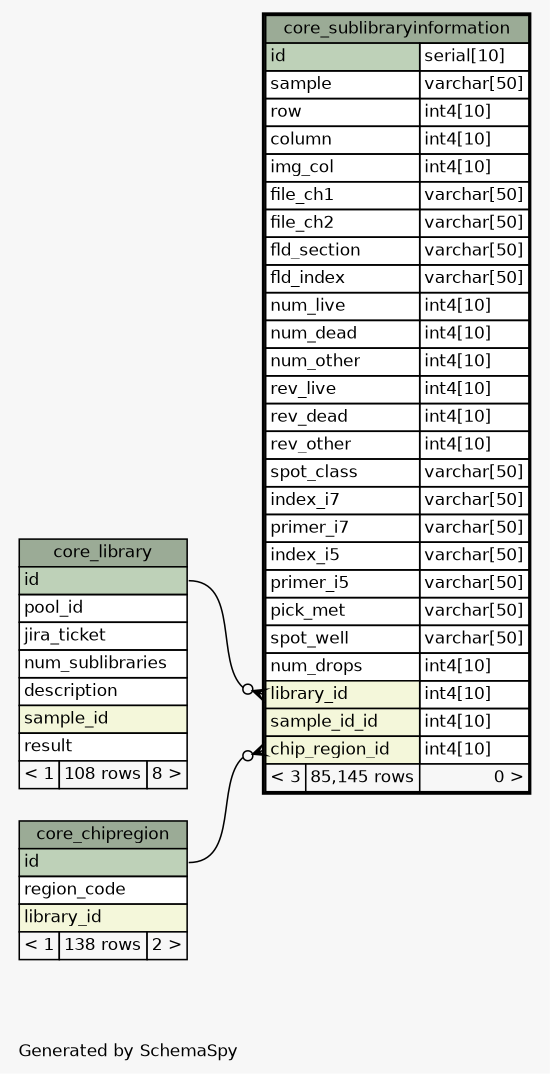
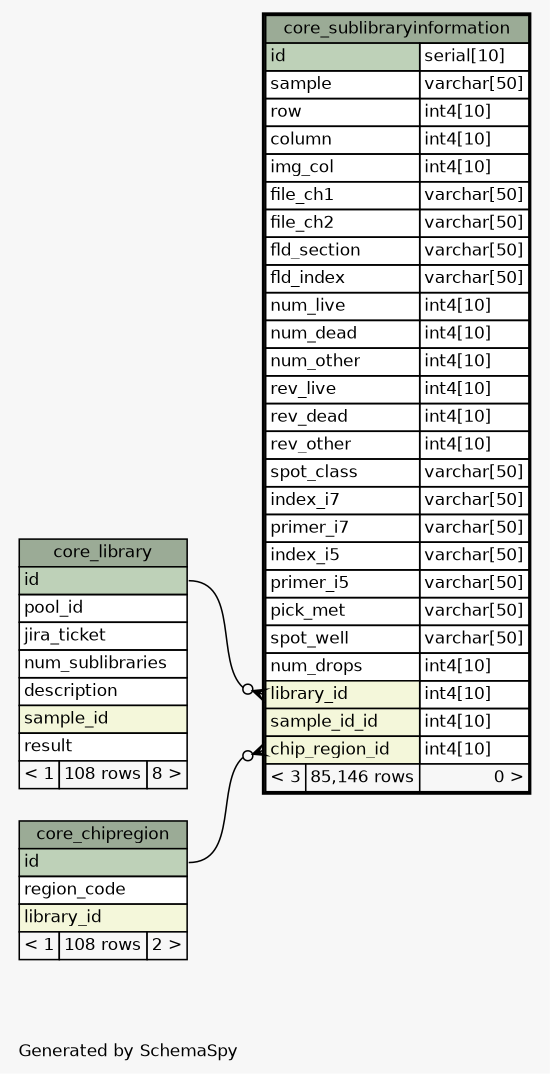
(363, 777) -> (363, 777)
(103, 945) -> (103, 945)
